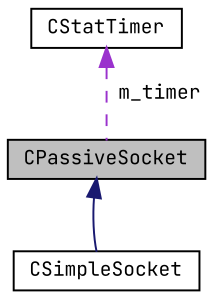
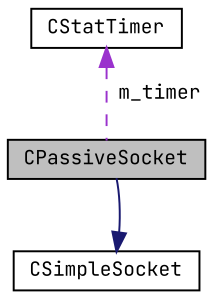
(94, 225) -> (120, 205)
